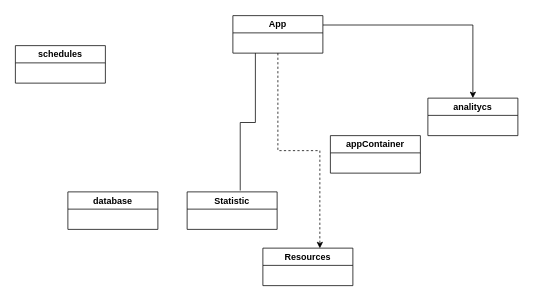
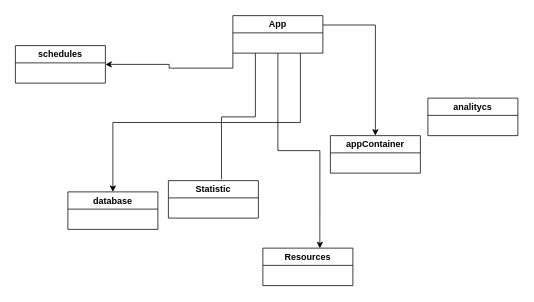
(472, 25) -> (375, 76)
none -> (143, 64)
none -> (175, 122)
(296, 150) -> (296, 150)
(232, 210) -> (213, 199)
